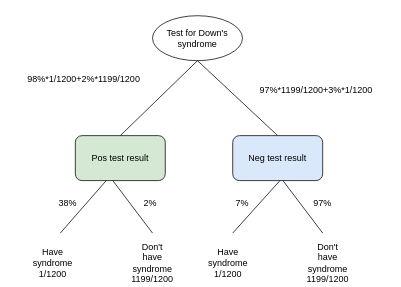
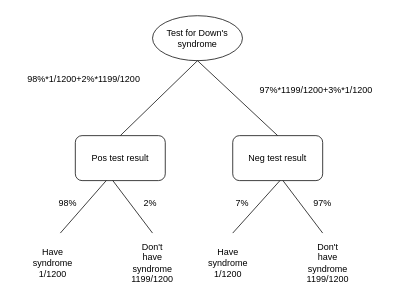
(120, 158) -> (120, 158)
(278, 158) -> (278, 158)
(68, 203) -> (68, 203)
